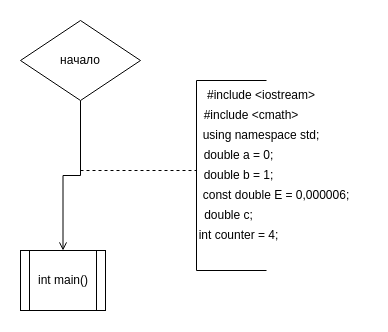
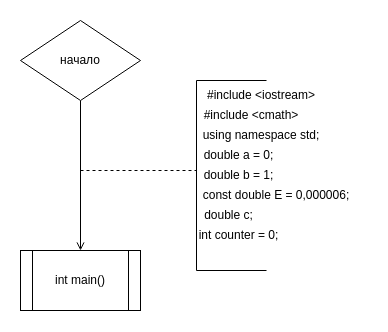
(239, 236) -> (239, 236)
(63, 281) -> (81, 281)
